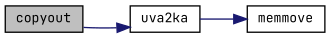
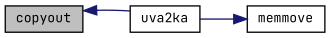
(100, 28) -> (114, 10)
